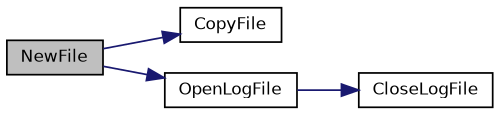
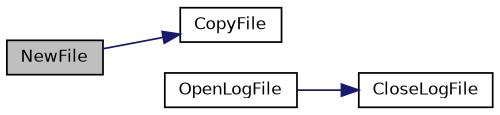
(125, 71) -> none
